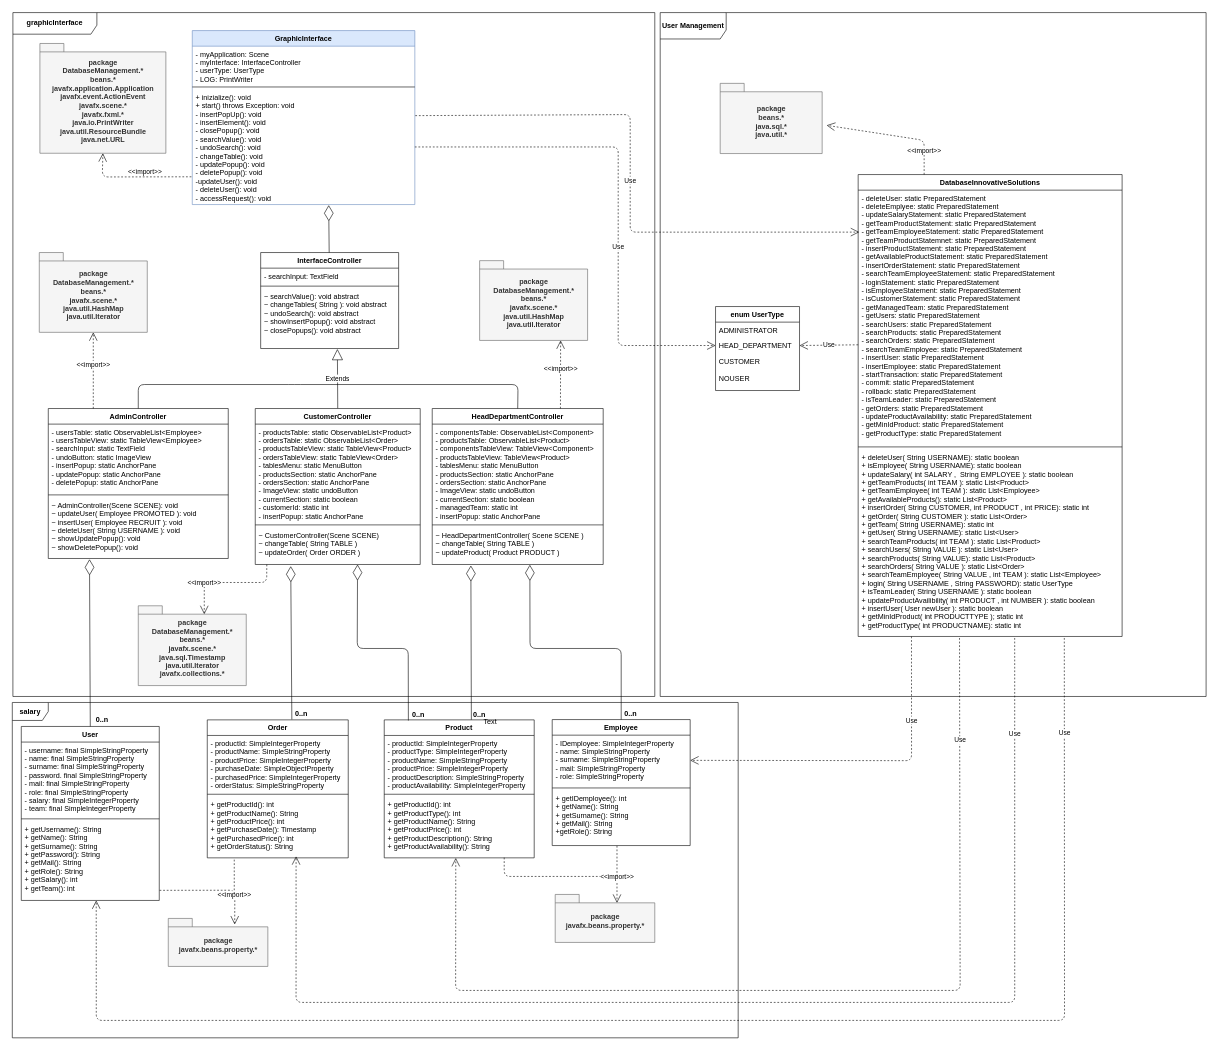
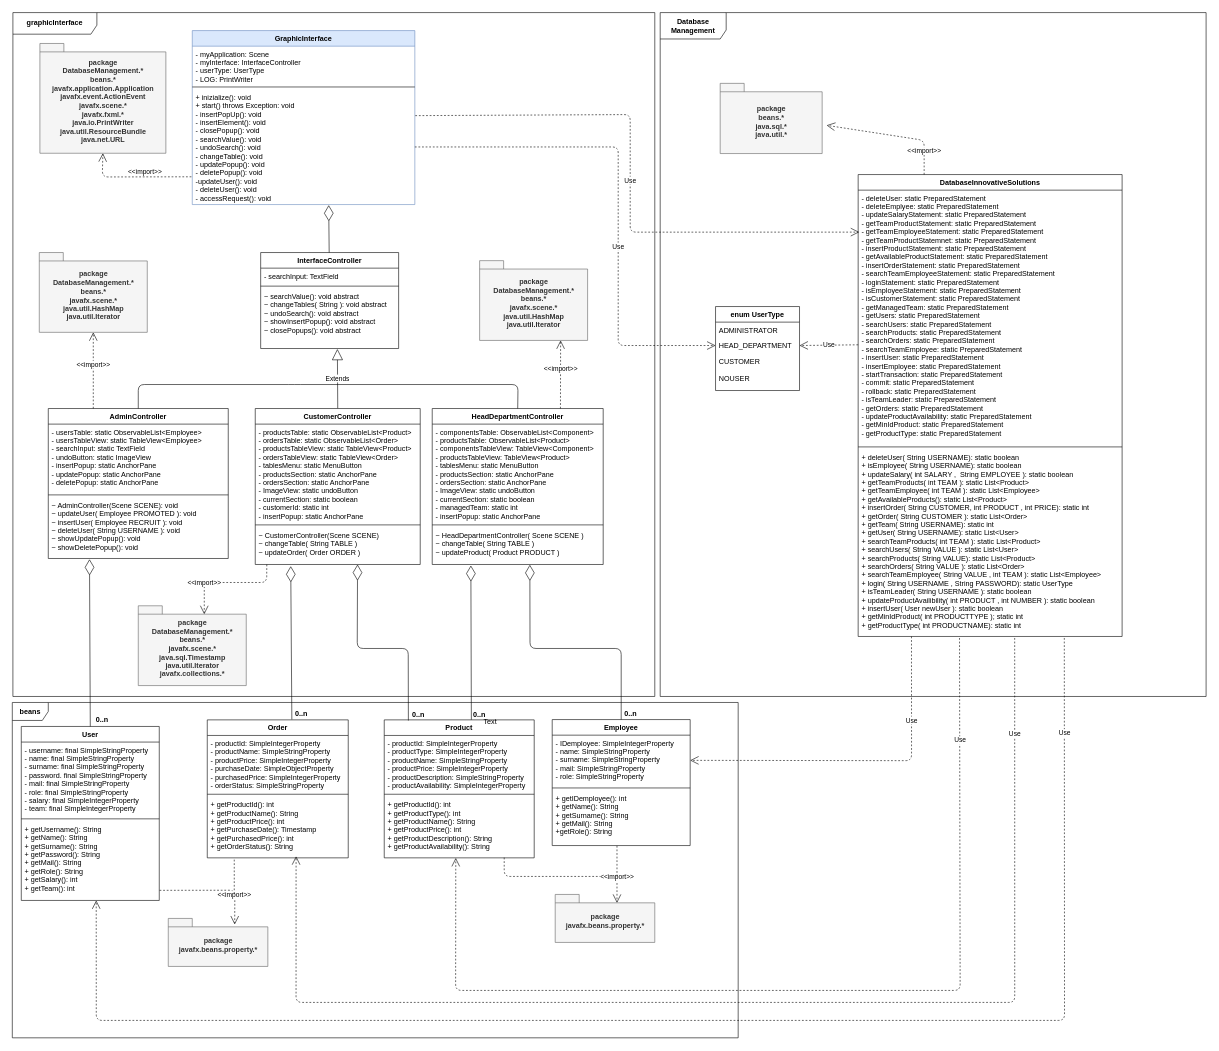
(693, 26) -> (693, 26)
(30, 711) -> (30, 711)
